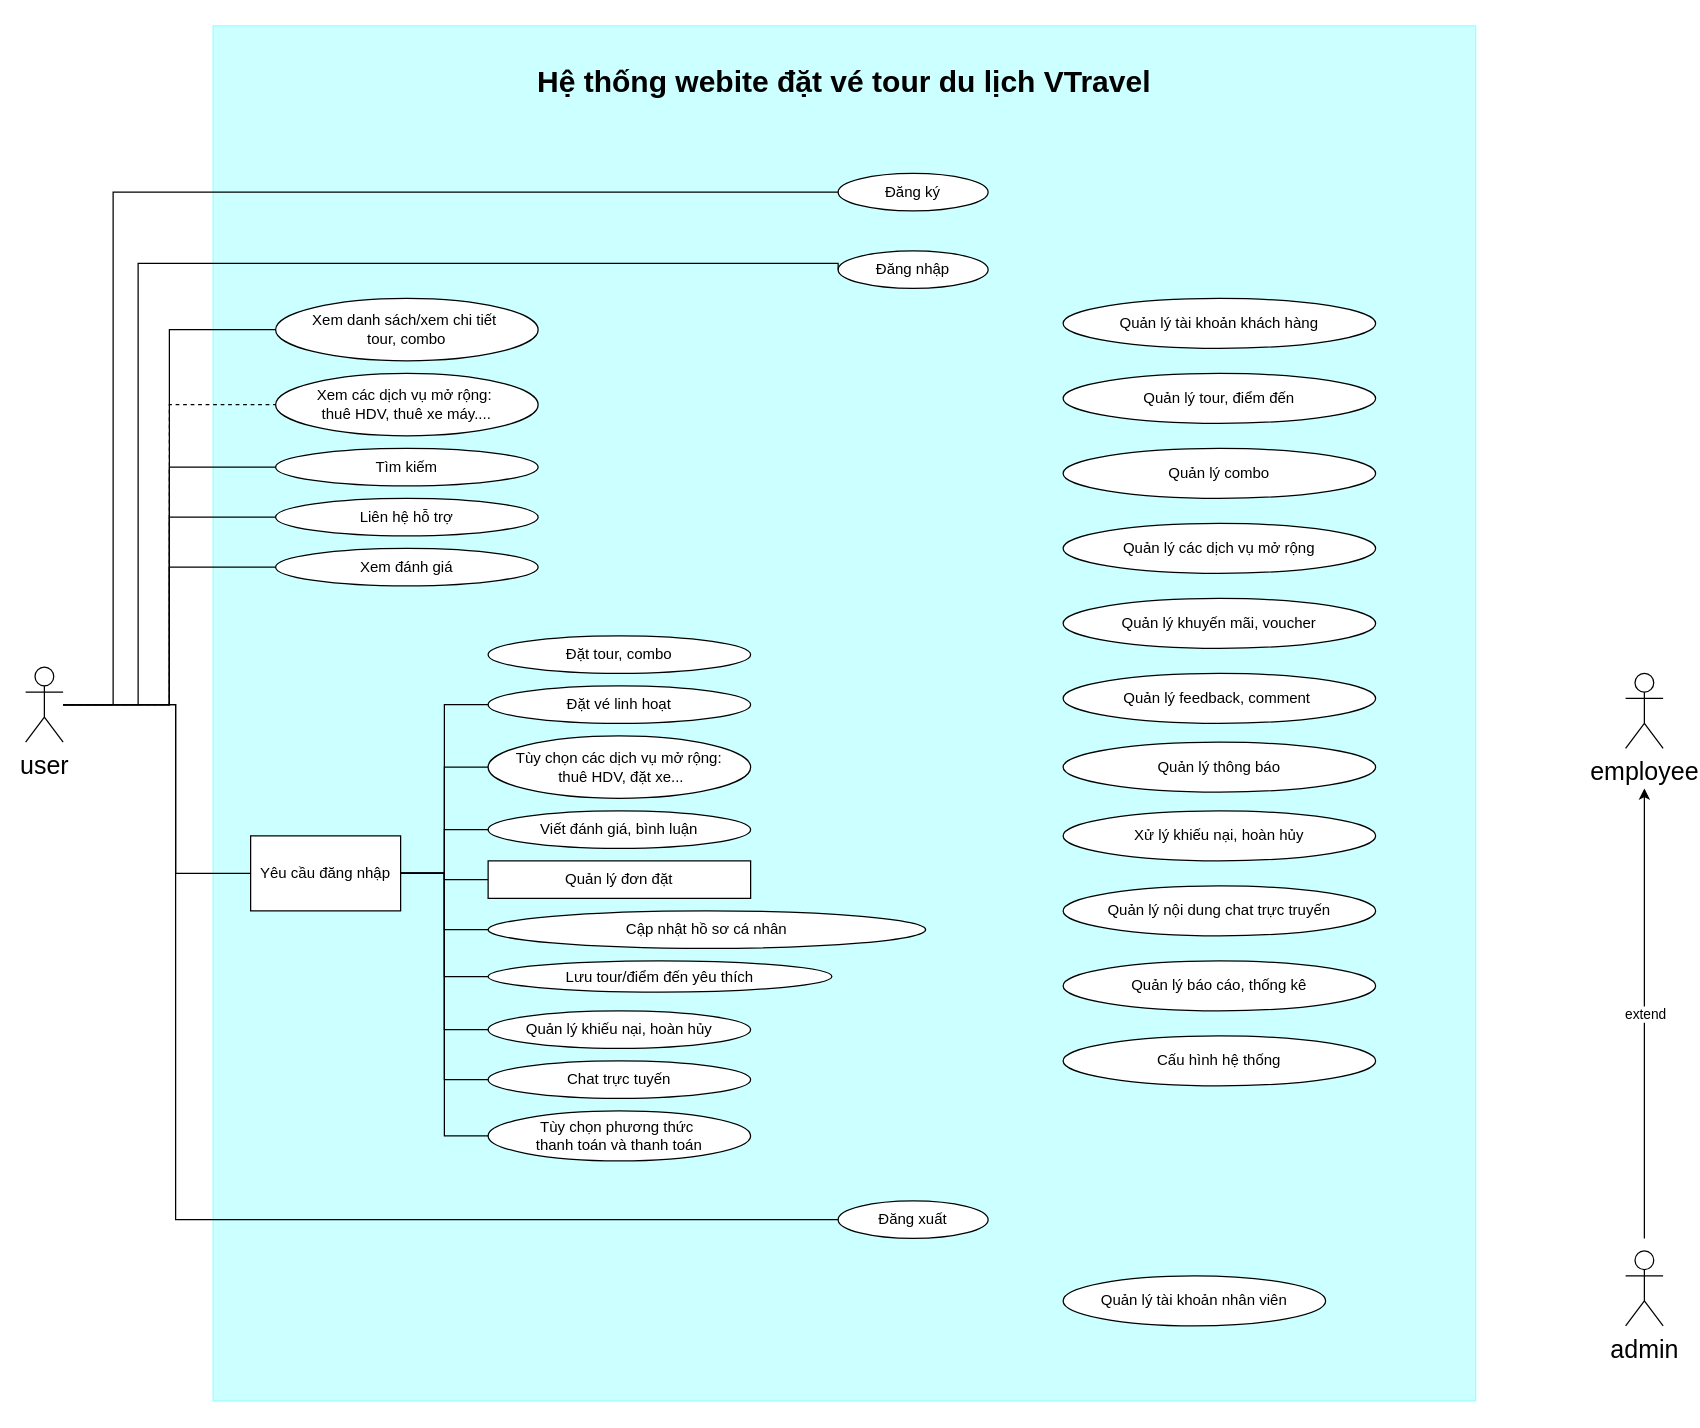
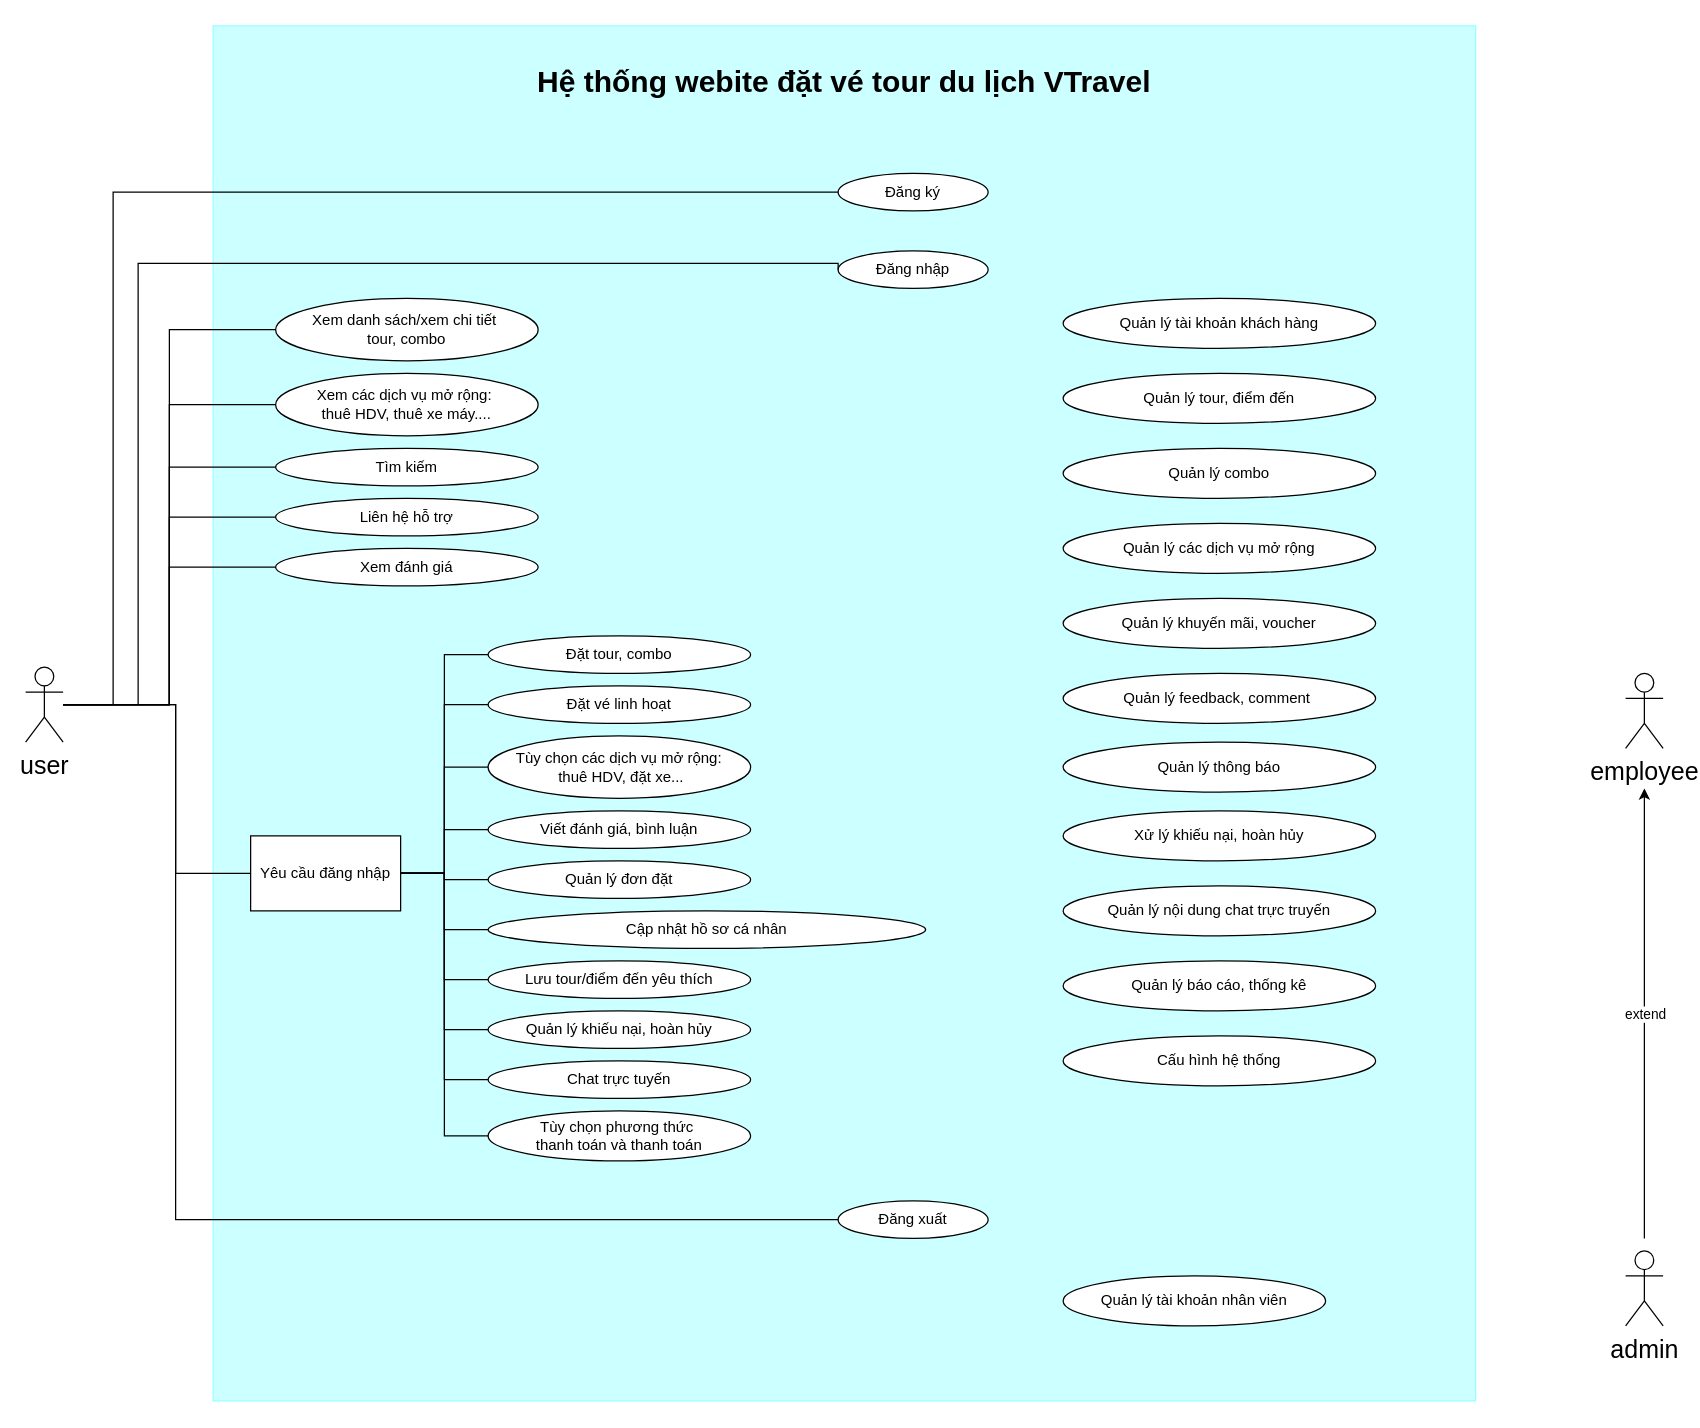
(223, 404) -> (223, 404)
none -> (444, 656)
(619, 879) -> (619, 879)
(660, 976) -> (619, 979)
